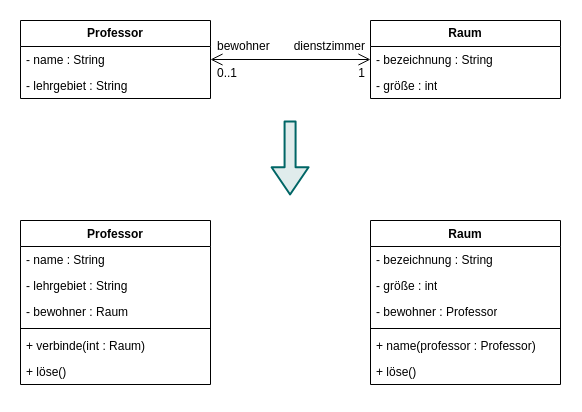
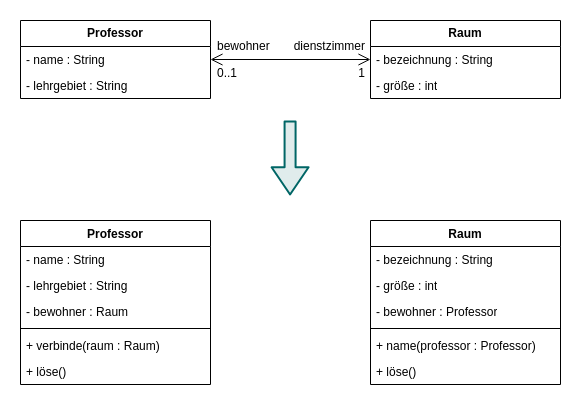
(91, 347) -> (96, 347)
